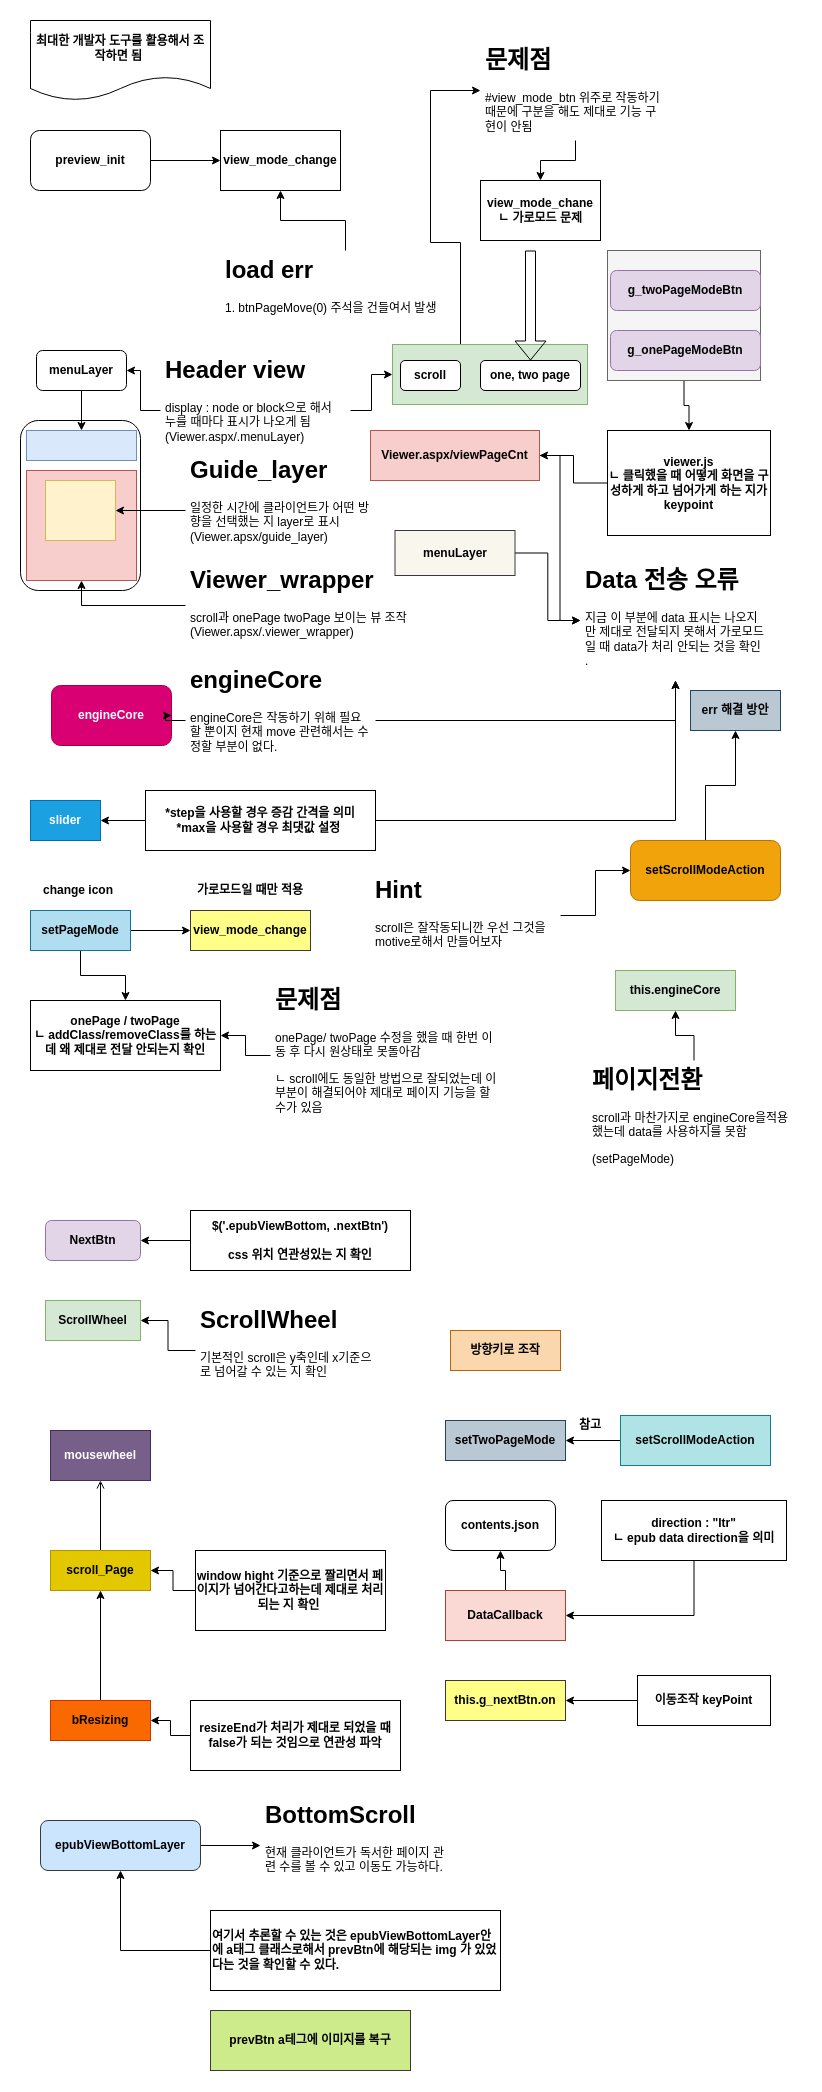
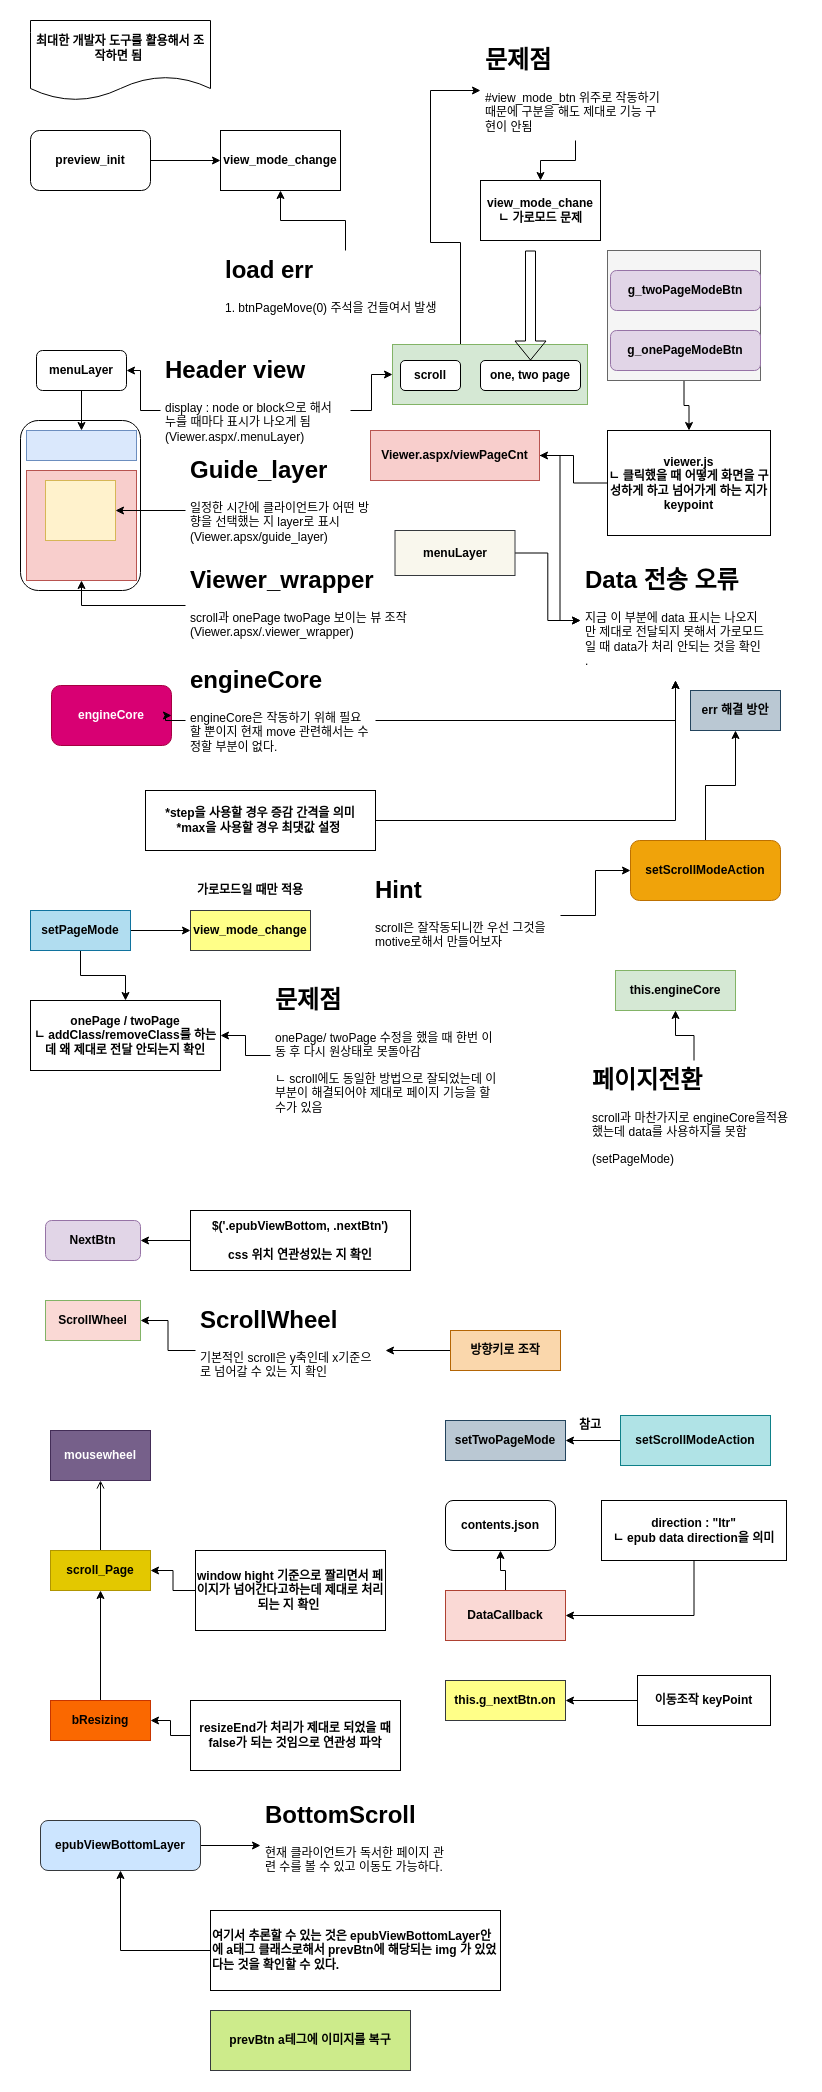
(66, 821) -> none
(126, 821) -> none
(79, 891) -> none
(93, 1321) -> (93, 1321)
none -> (421, 1351)
